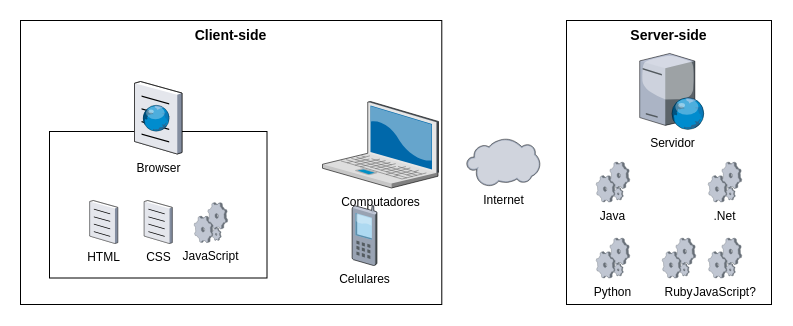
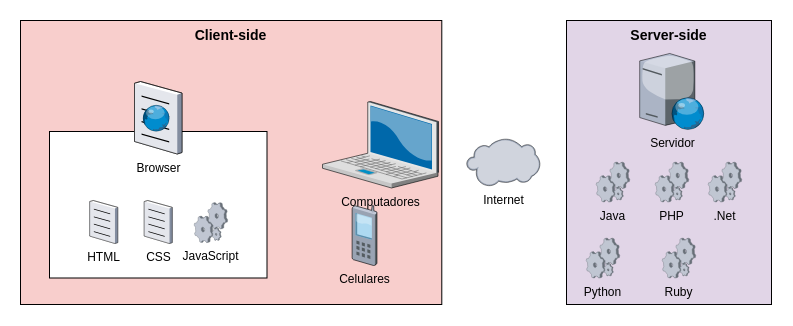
(231, 36) -> (231, 36)
(669, 36) -> (669, 36)
none -> (672, 182)
(613, 258) -> (603, 258)
(725, 258) -> none
